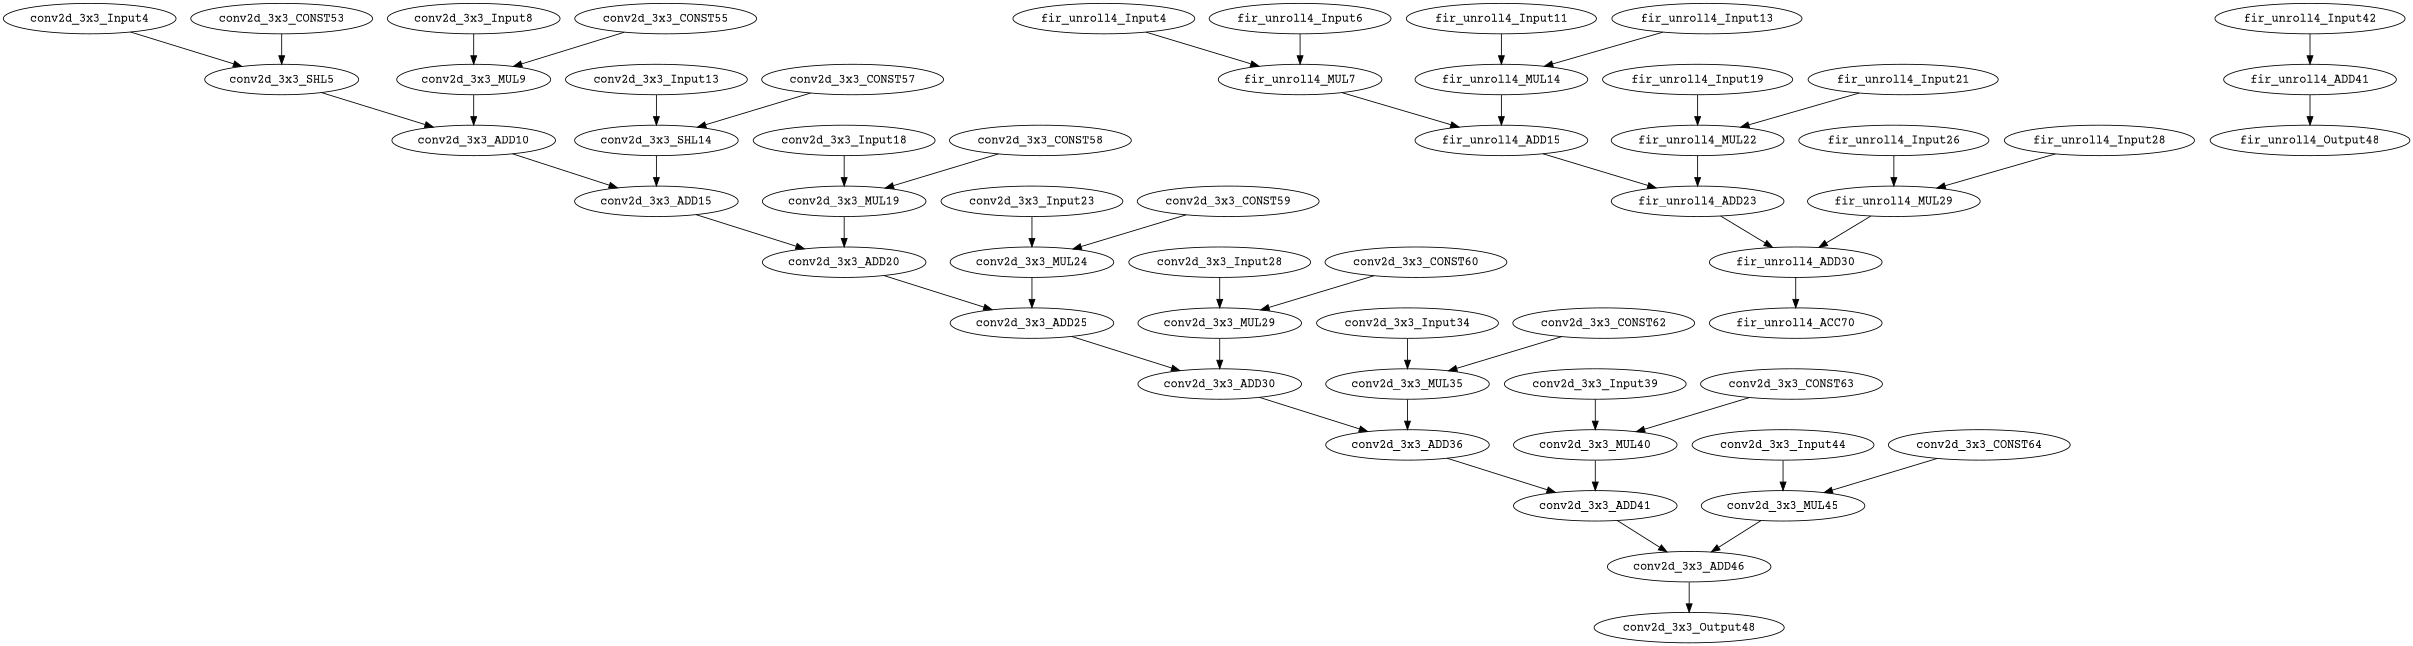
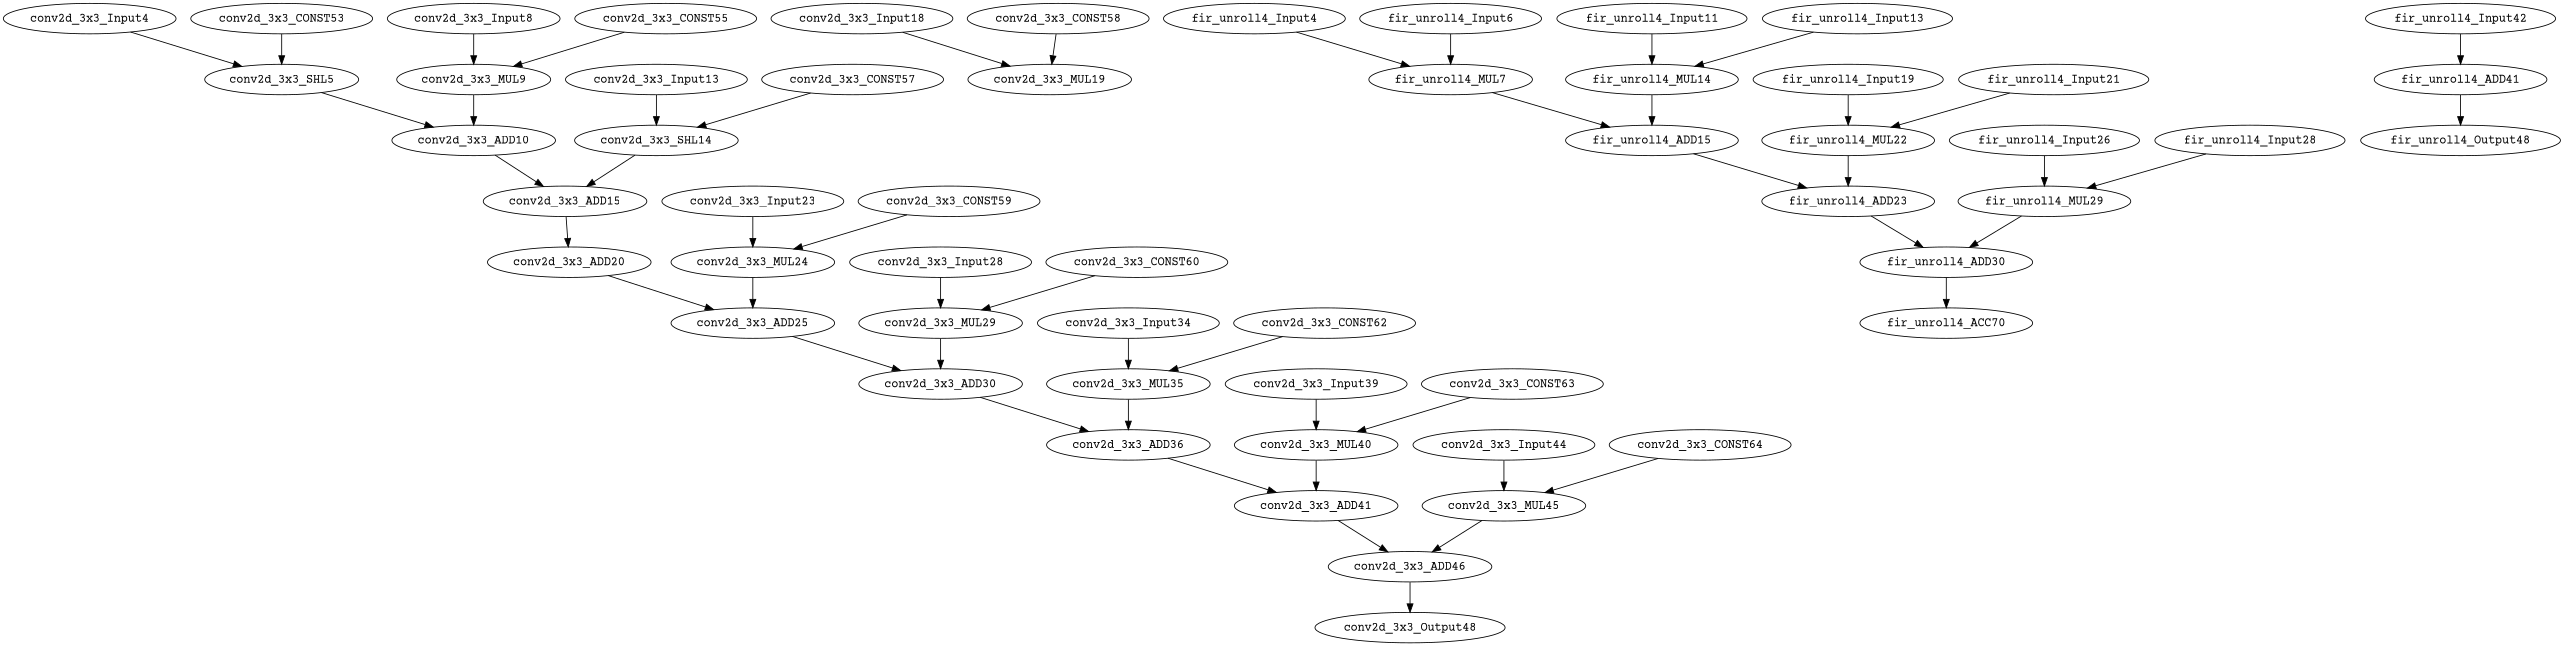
(844, 228) -> none
